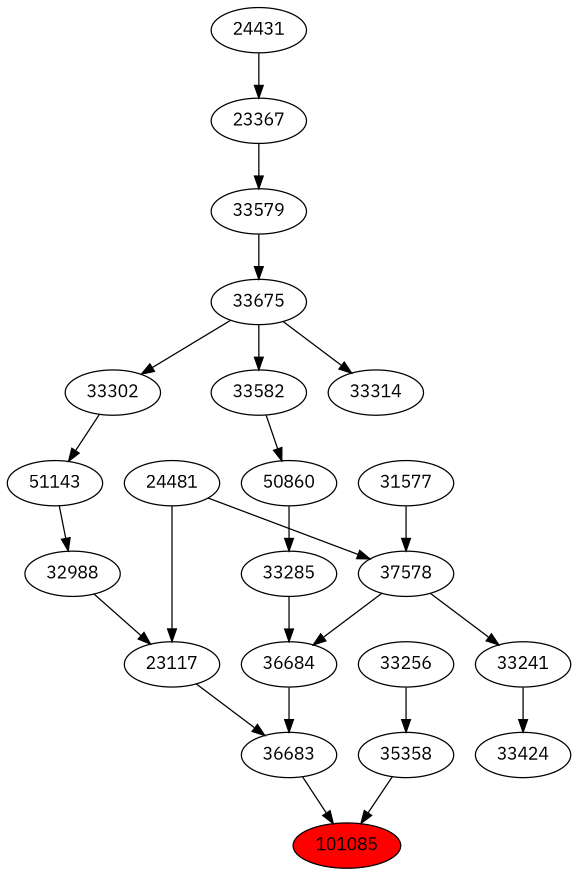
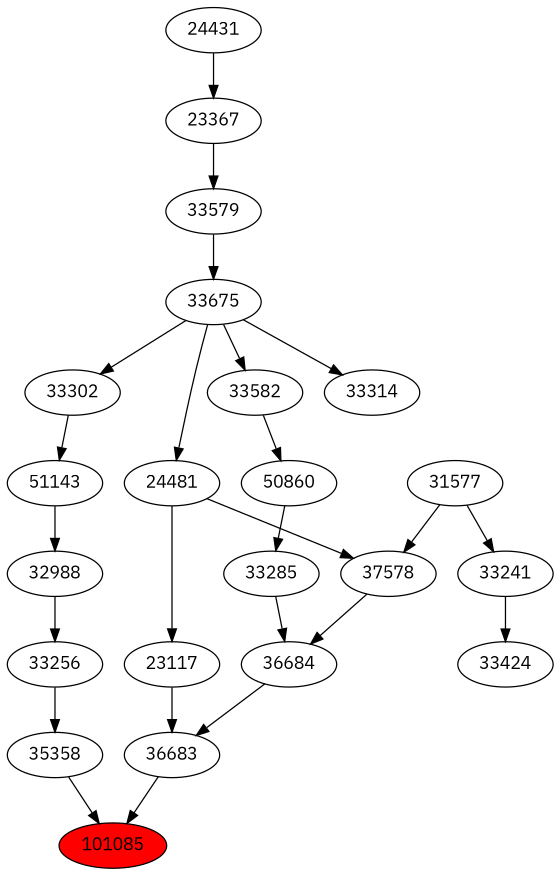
none -> (192, 386)
(118, 615) -> (55, 613)
(459, 615) -> (477, 523)
